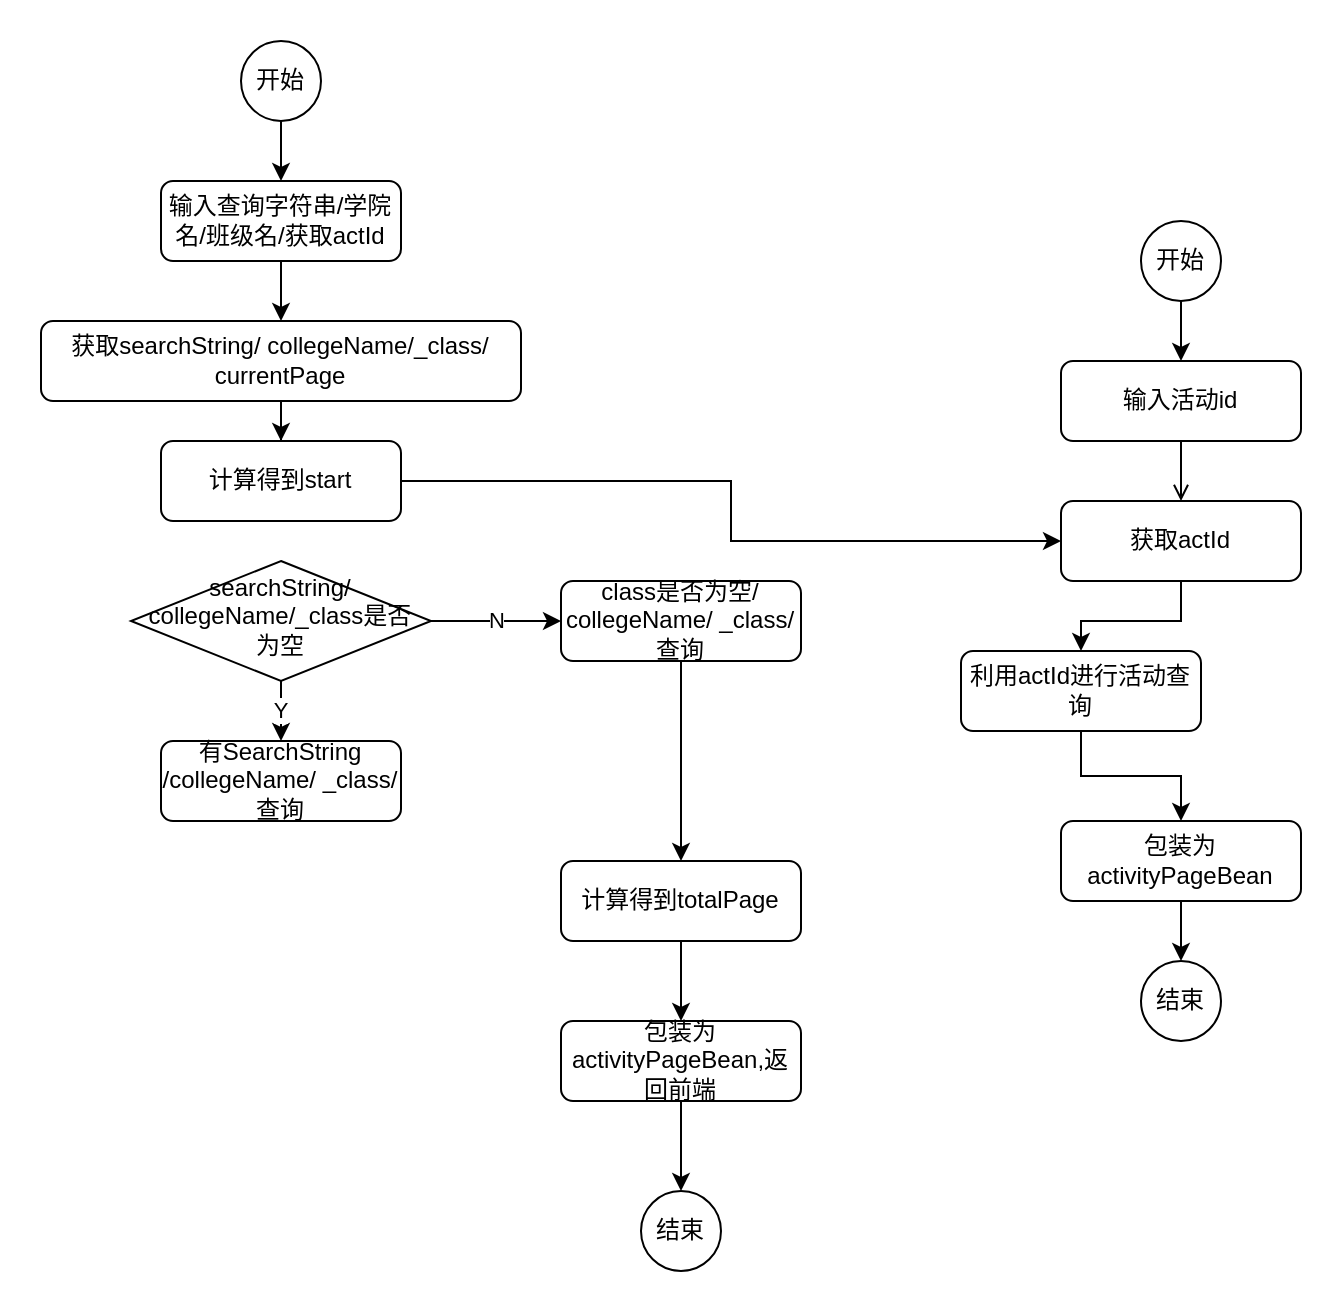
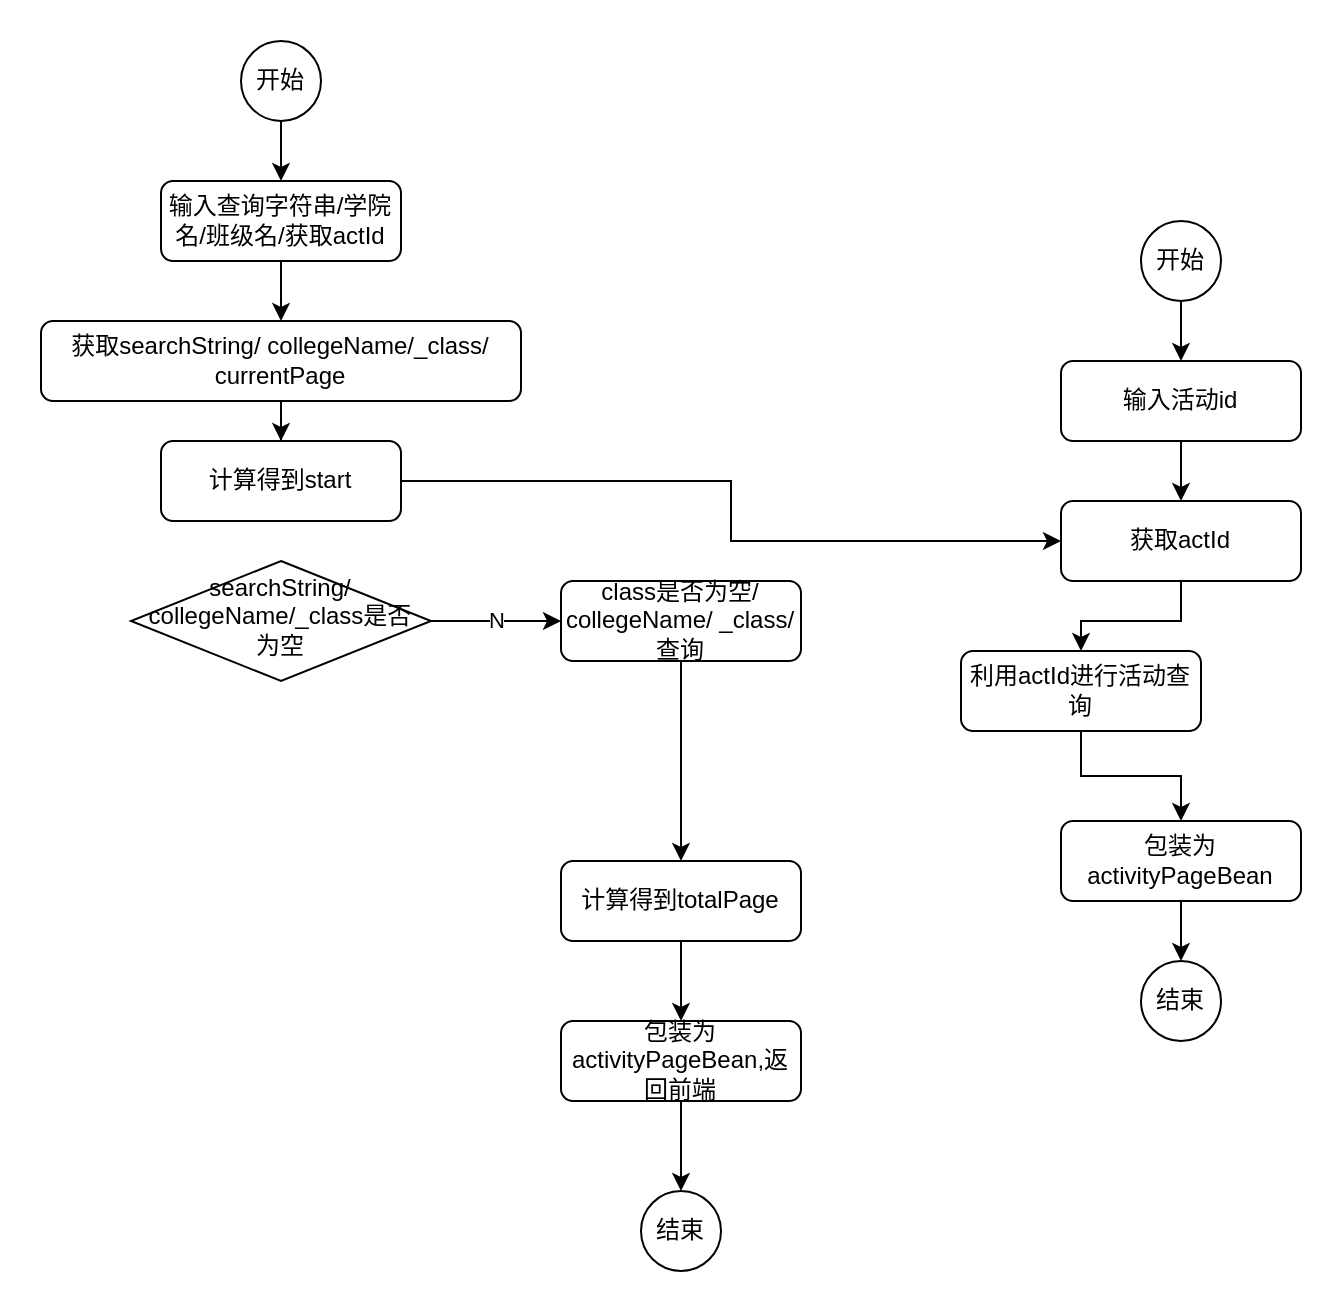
(1181, 489) -> (1181, 486)
(281, 718) -> none
(281, 781) -> none
